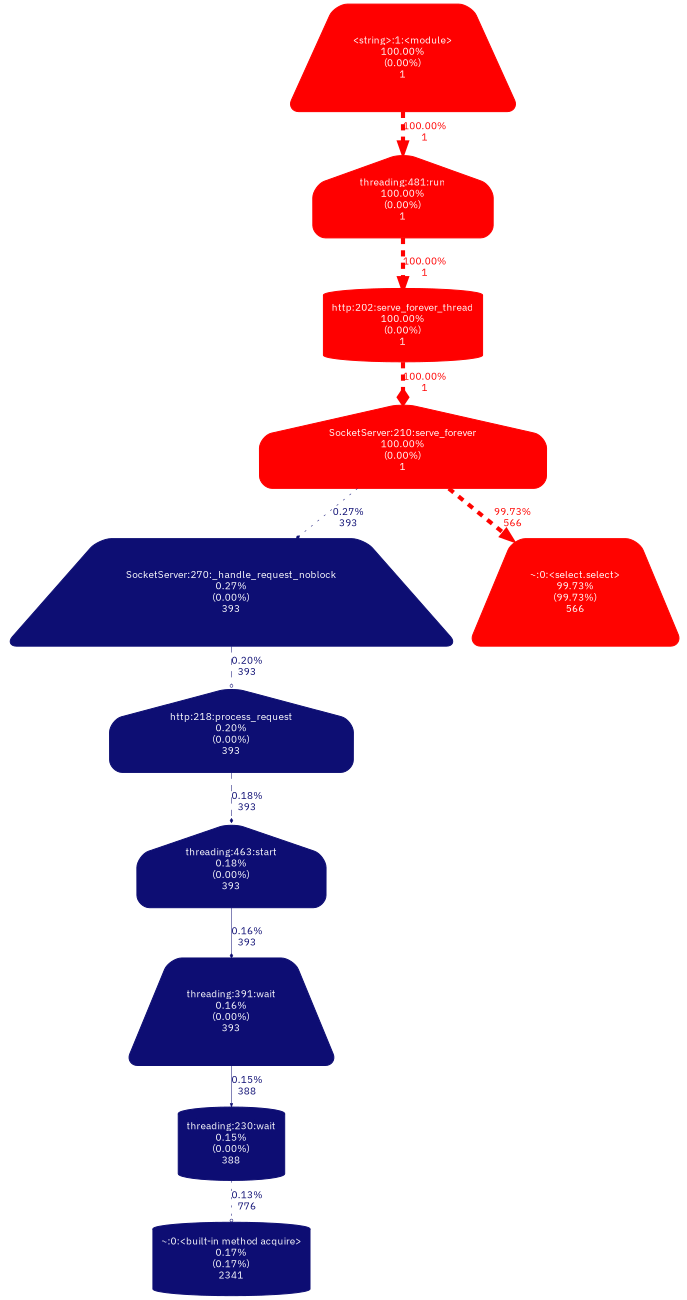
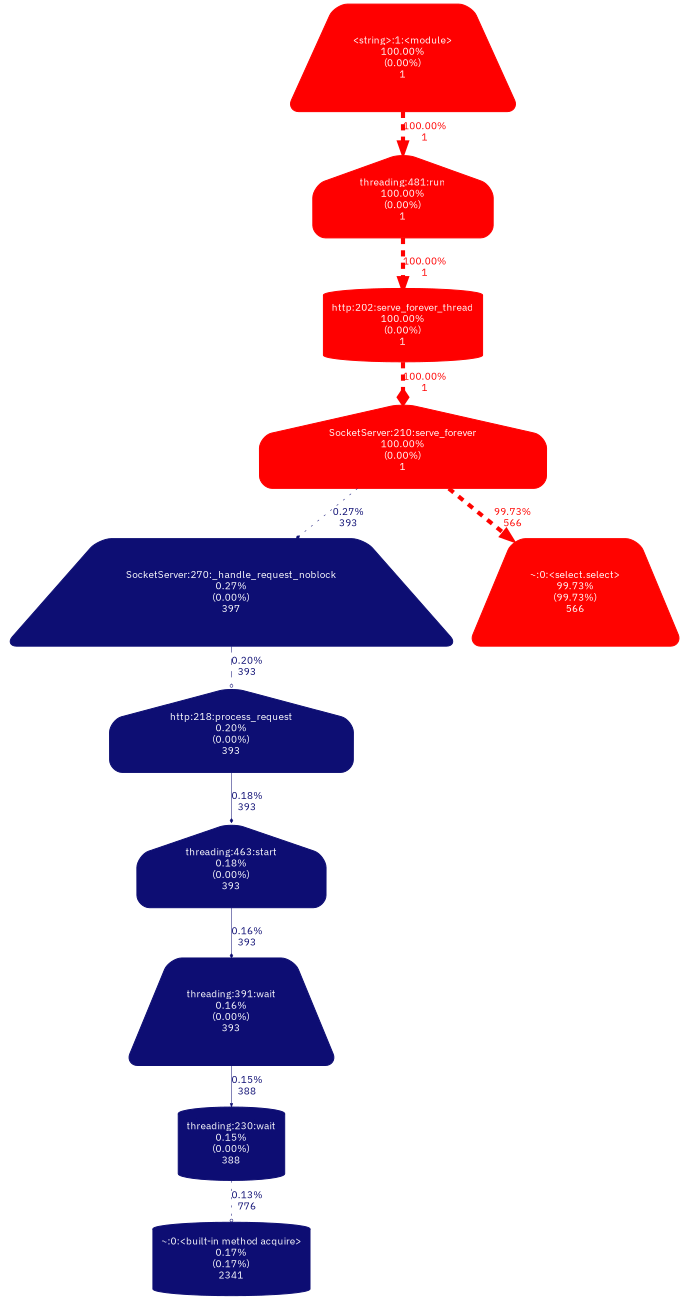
(231, 592) -> (231, 592)
(231, 795) -> (231, 795)
